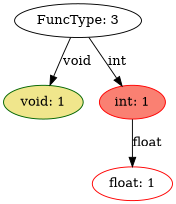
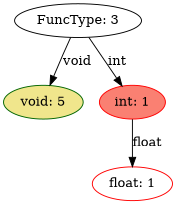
(43, 102) -> (43, 102)
